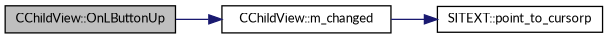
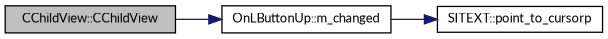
(90, 19) -> (90, 19)
(306, 19) -> (306, 19)
